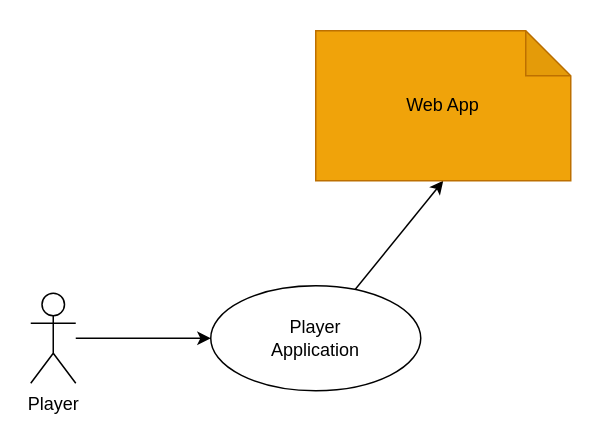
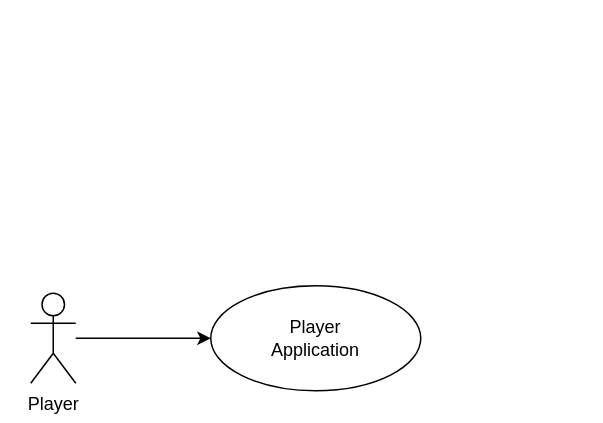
(443, 106) -> none
(396, 239) -> none
